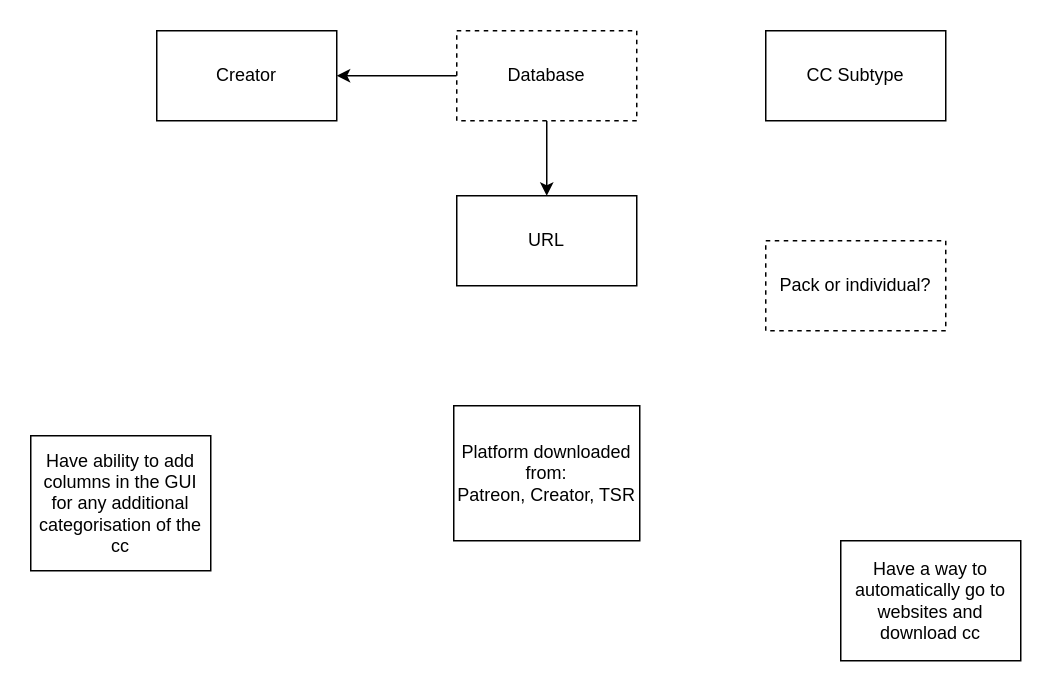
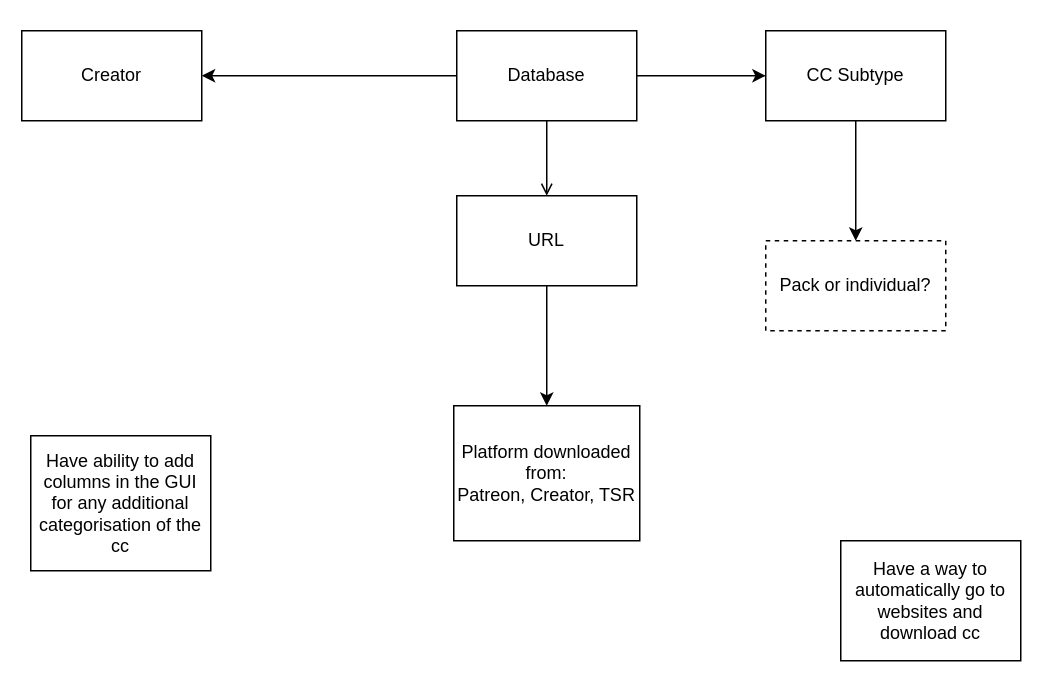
(247, 76) -> (112, 76)
(547, 76) -> (547, 76)
none -> (696, 76)
none -> (856, 176)
(547, 184) -> (547, 186)
none -> (547, 341)
